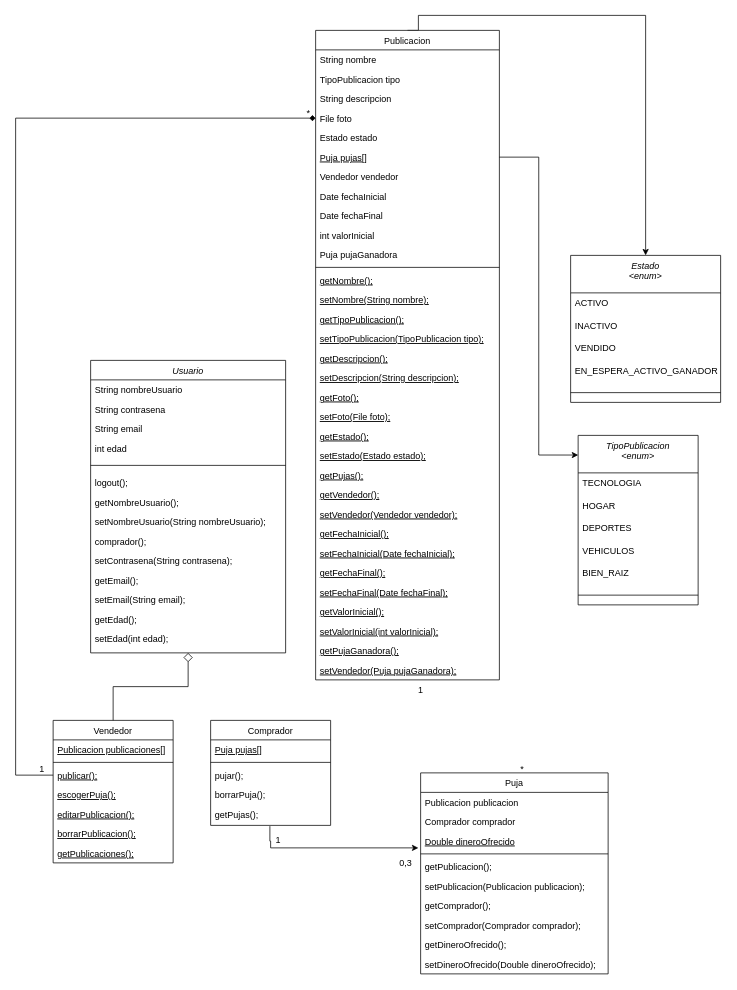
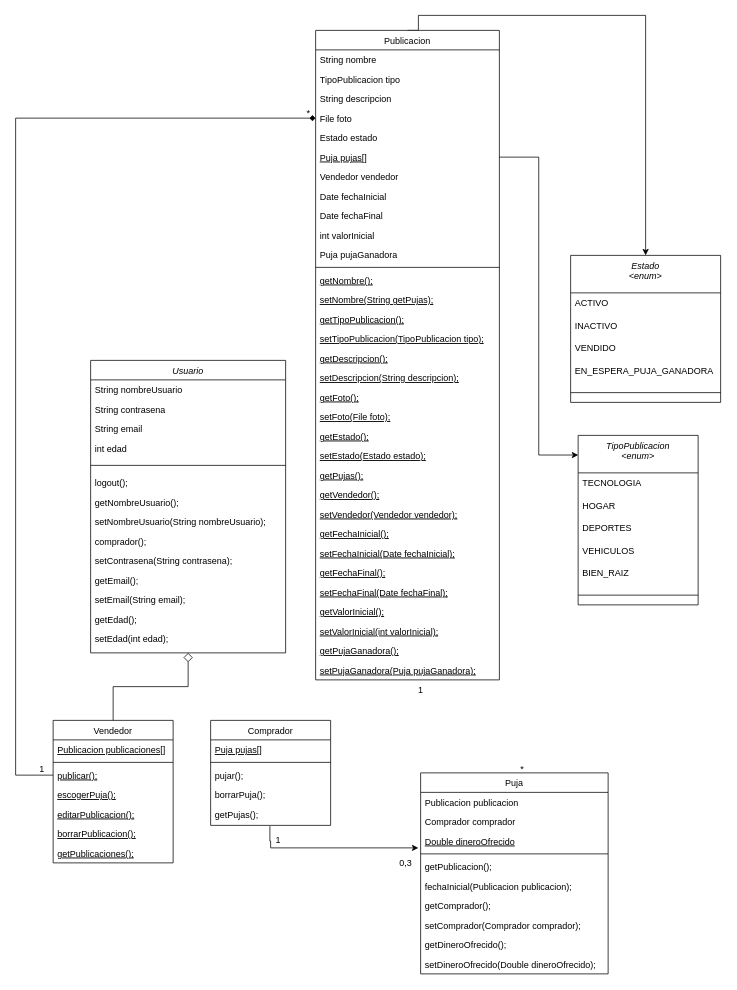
(379, 300) -> (384, 300)
(638, 371) -> (632, 371)
(395, 671) -> (405, 671)
(512, 887) -> (507, 887)
